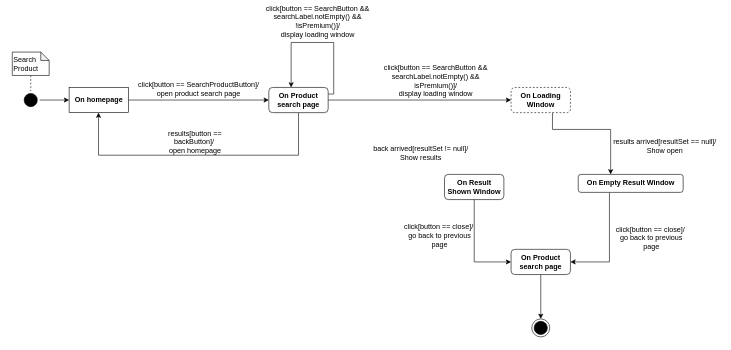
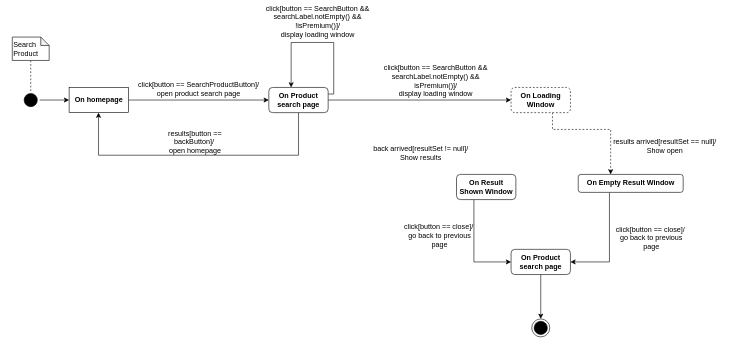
(31, 64) -> (31, 49)
(594, 129) -> (594, 129)
(474, 187) -> (486, 187)
